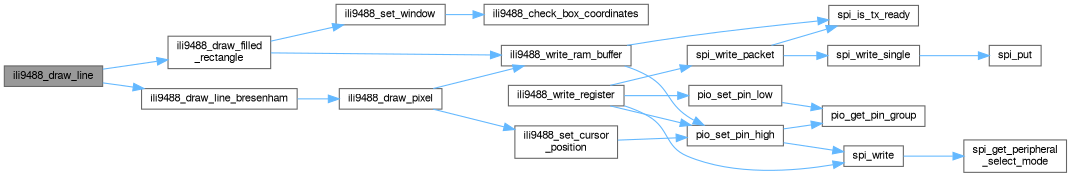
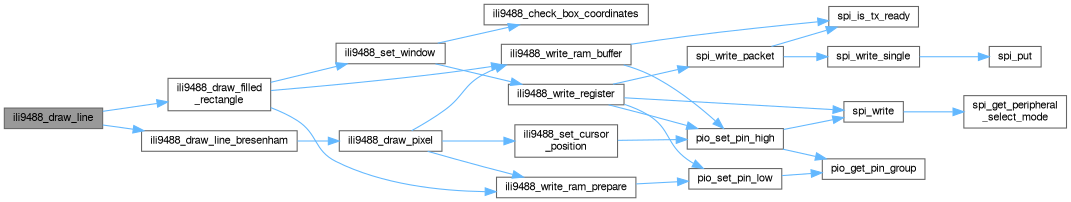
none -> (473, 73)
none -> (566, 187)
